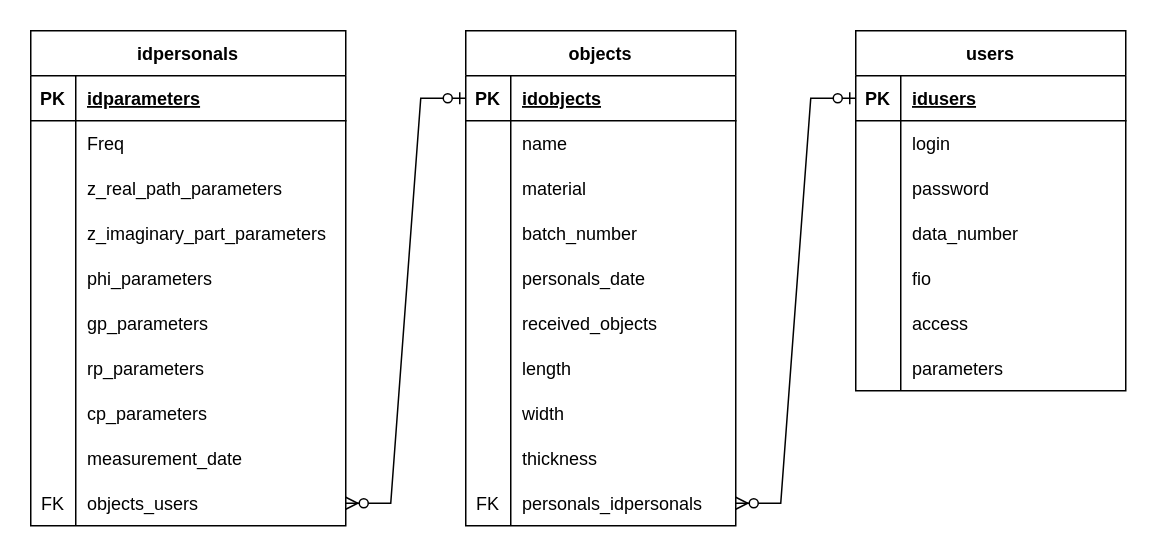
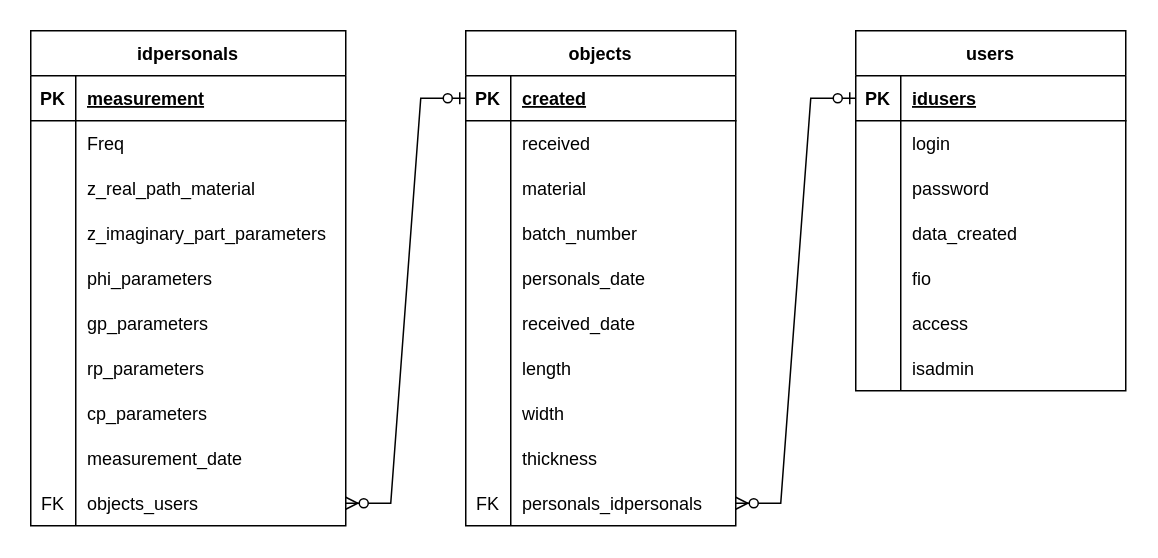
(145, 99) -> (142, 99)
(565, 99) -> (557, 99)
(542, 144) -> (560, 144)
(196, 189) -> (181, 189)
(967, 234) -> (972, 234)
(600, 324) -> (585, 324)
(962, 369) -> (943, 369)
